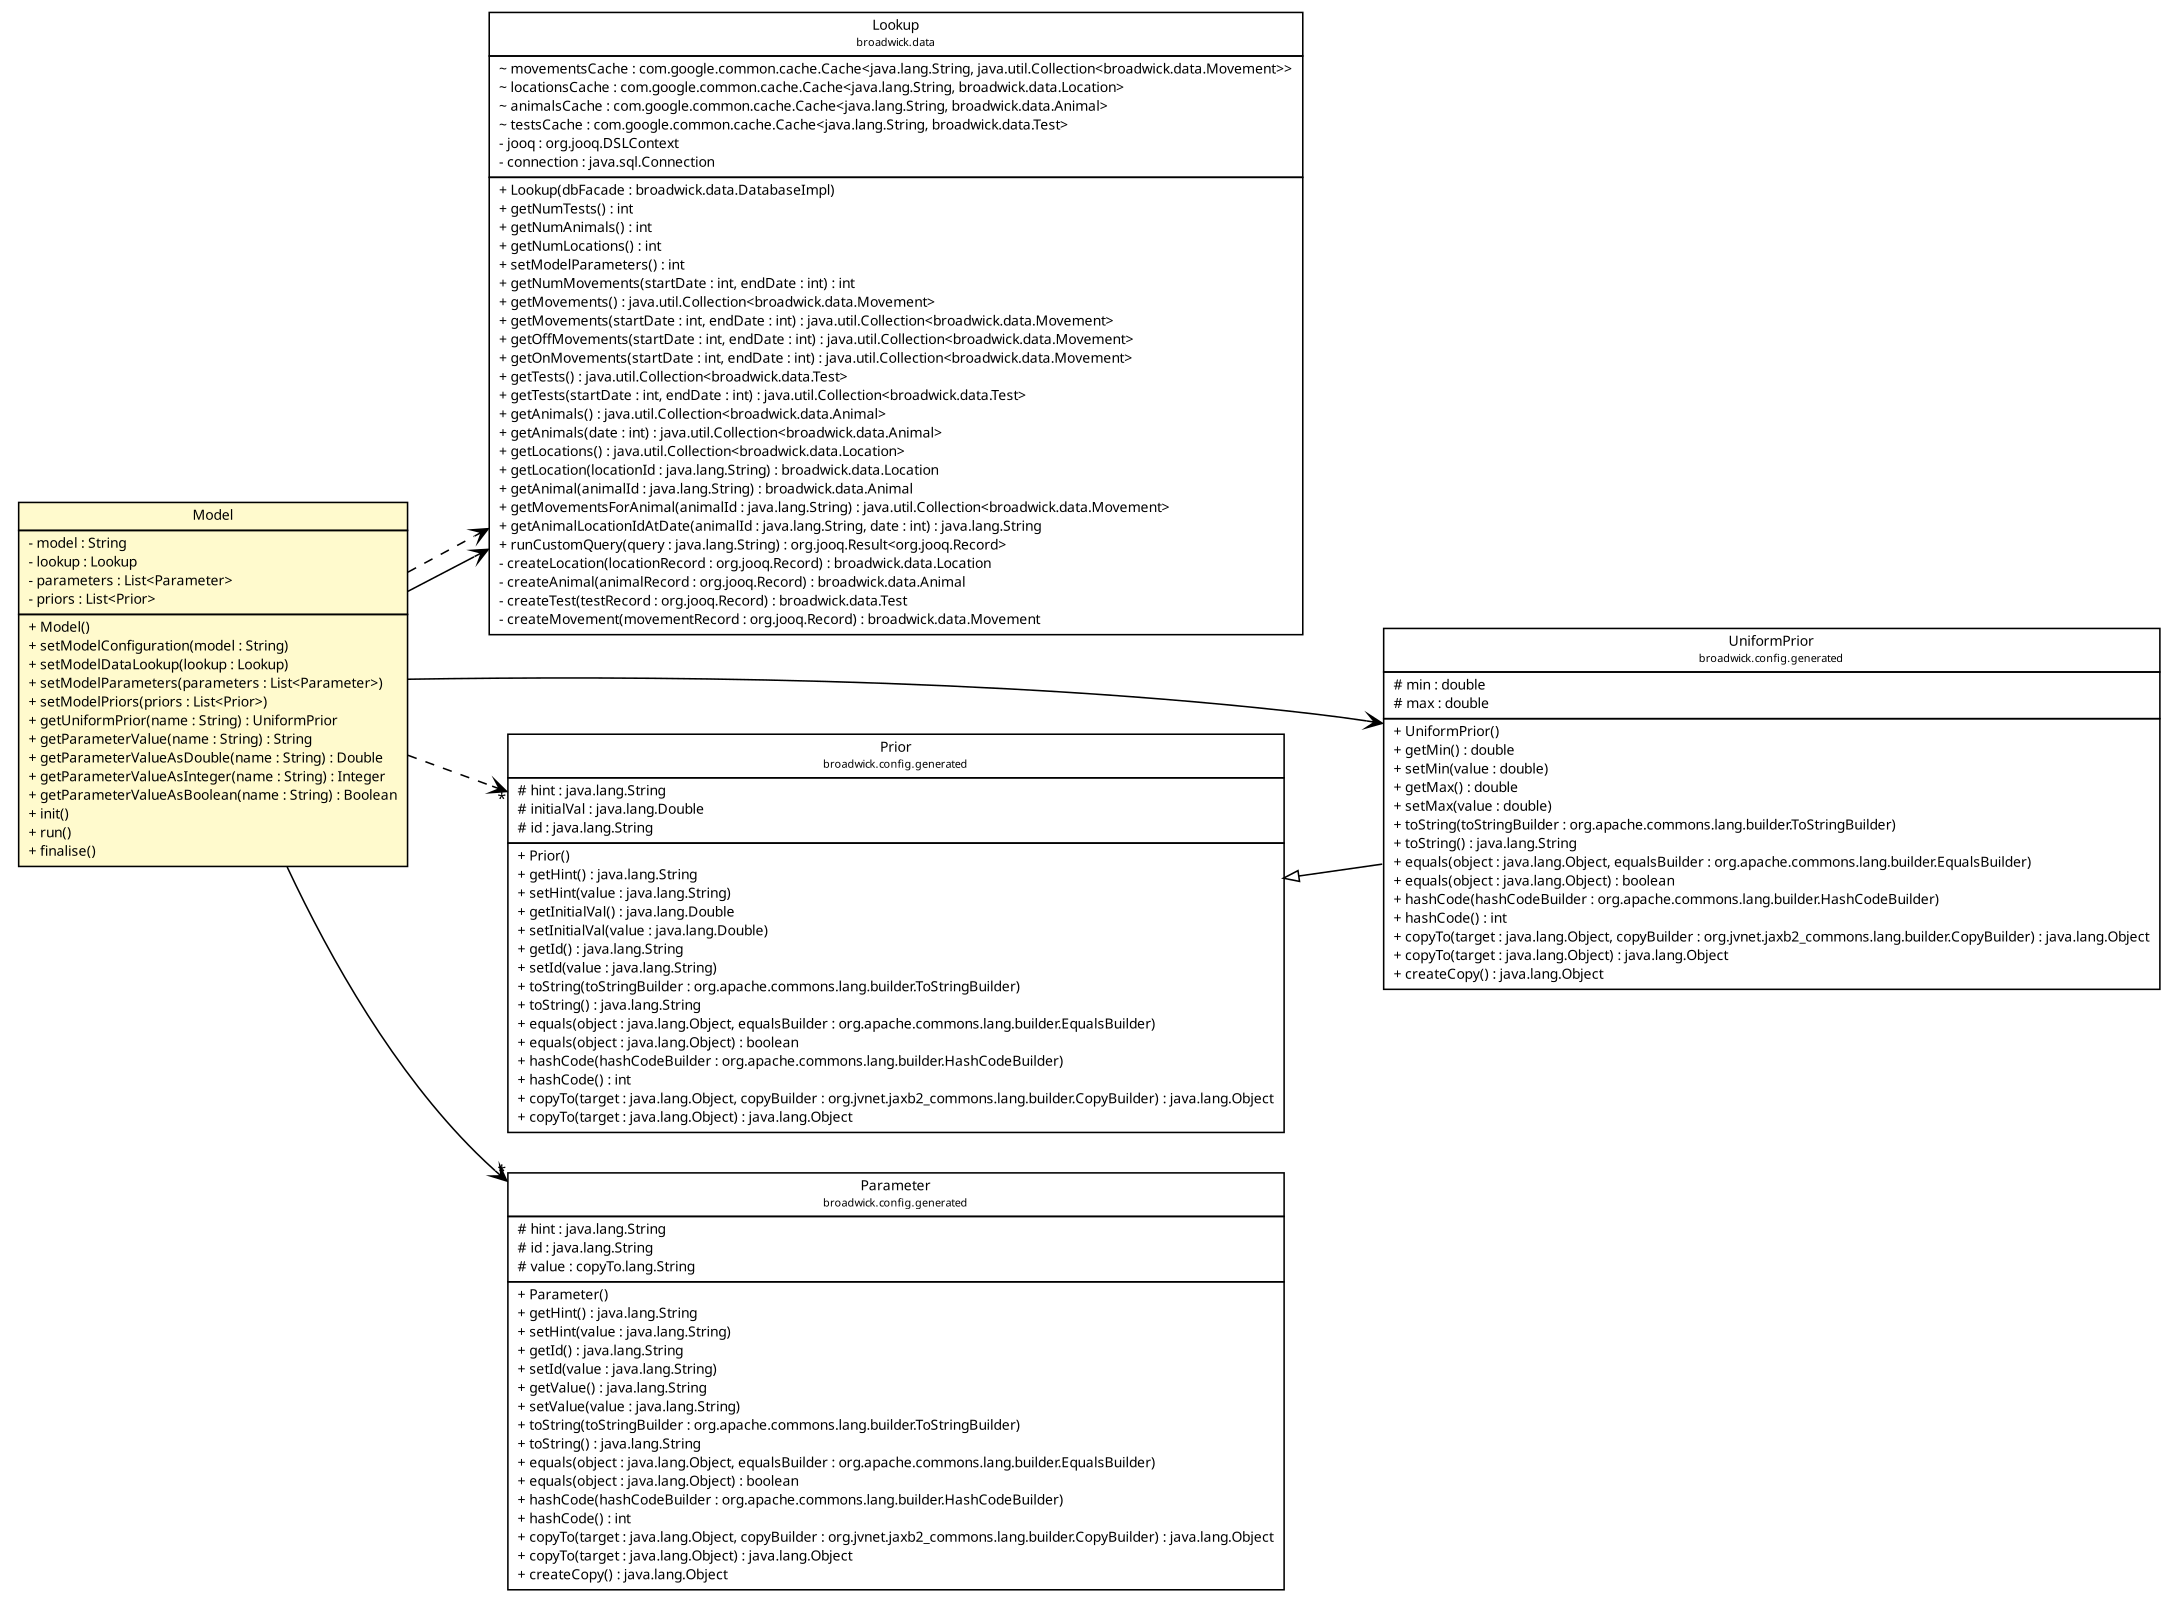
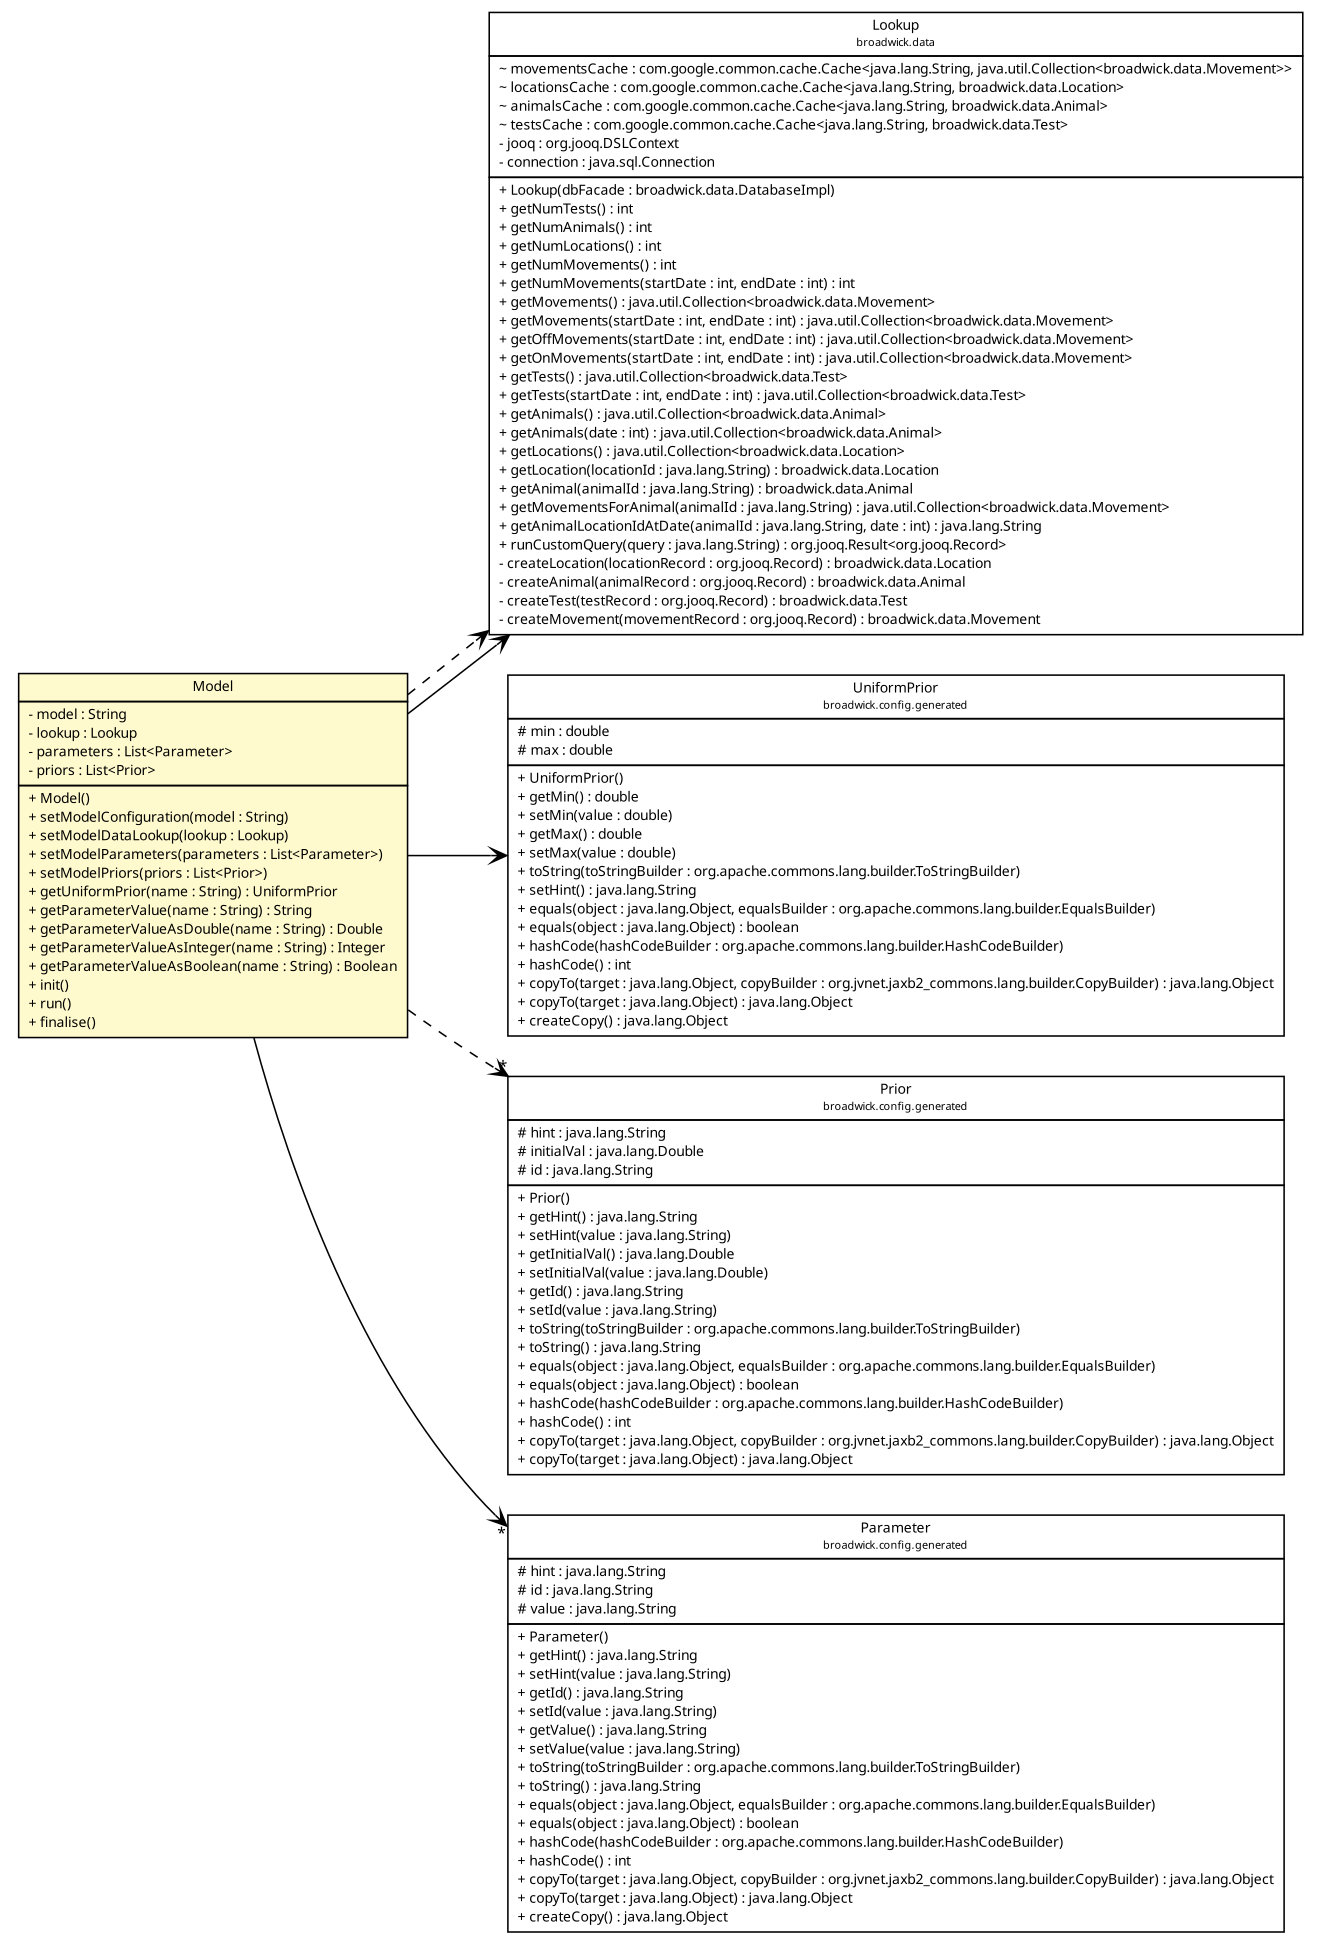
(592, 265) -> (588, 265)
(1486, 844) -> (607, 891)
(1340, 870) -> none
(607, 1267) -> (597, 1609)
